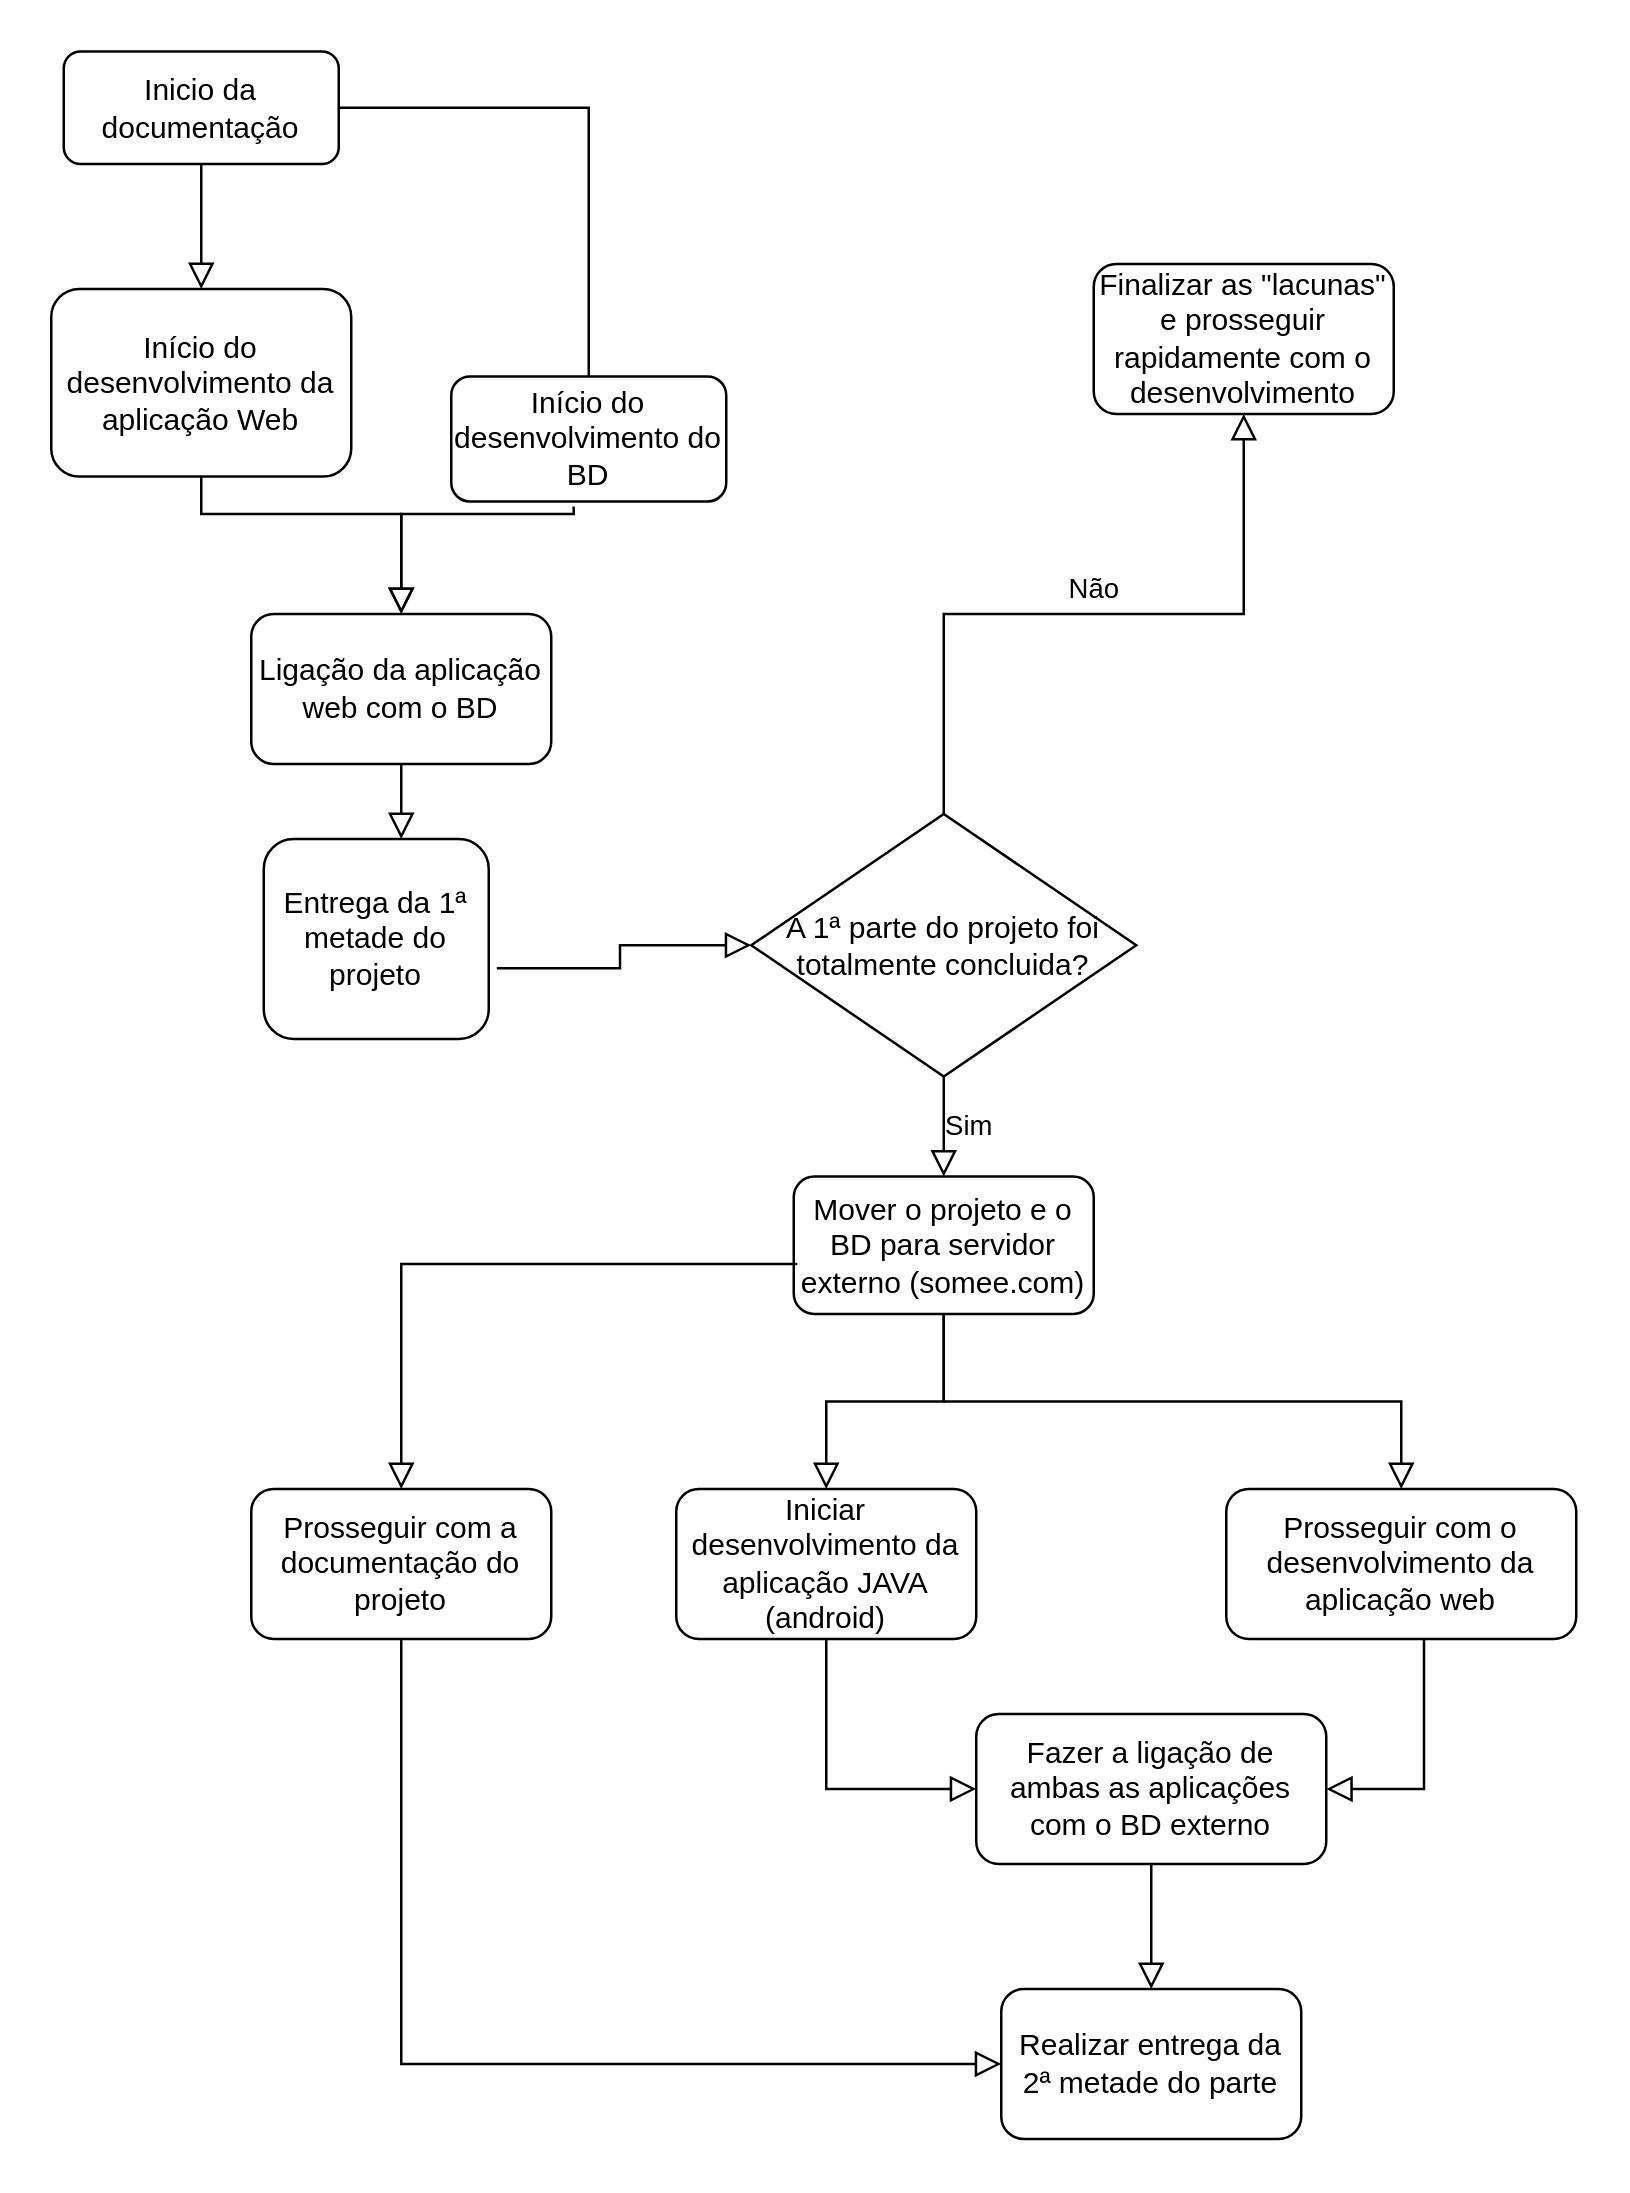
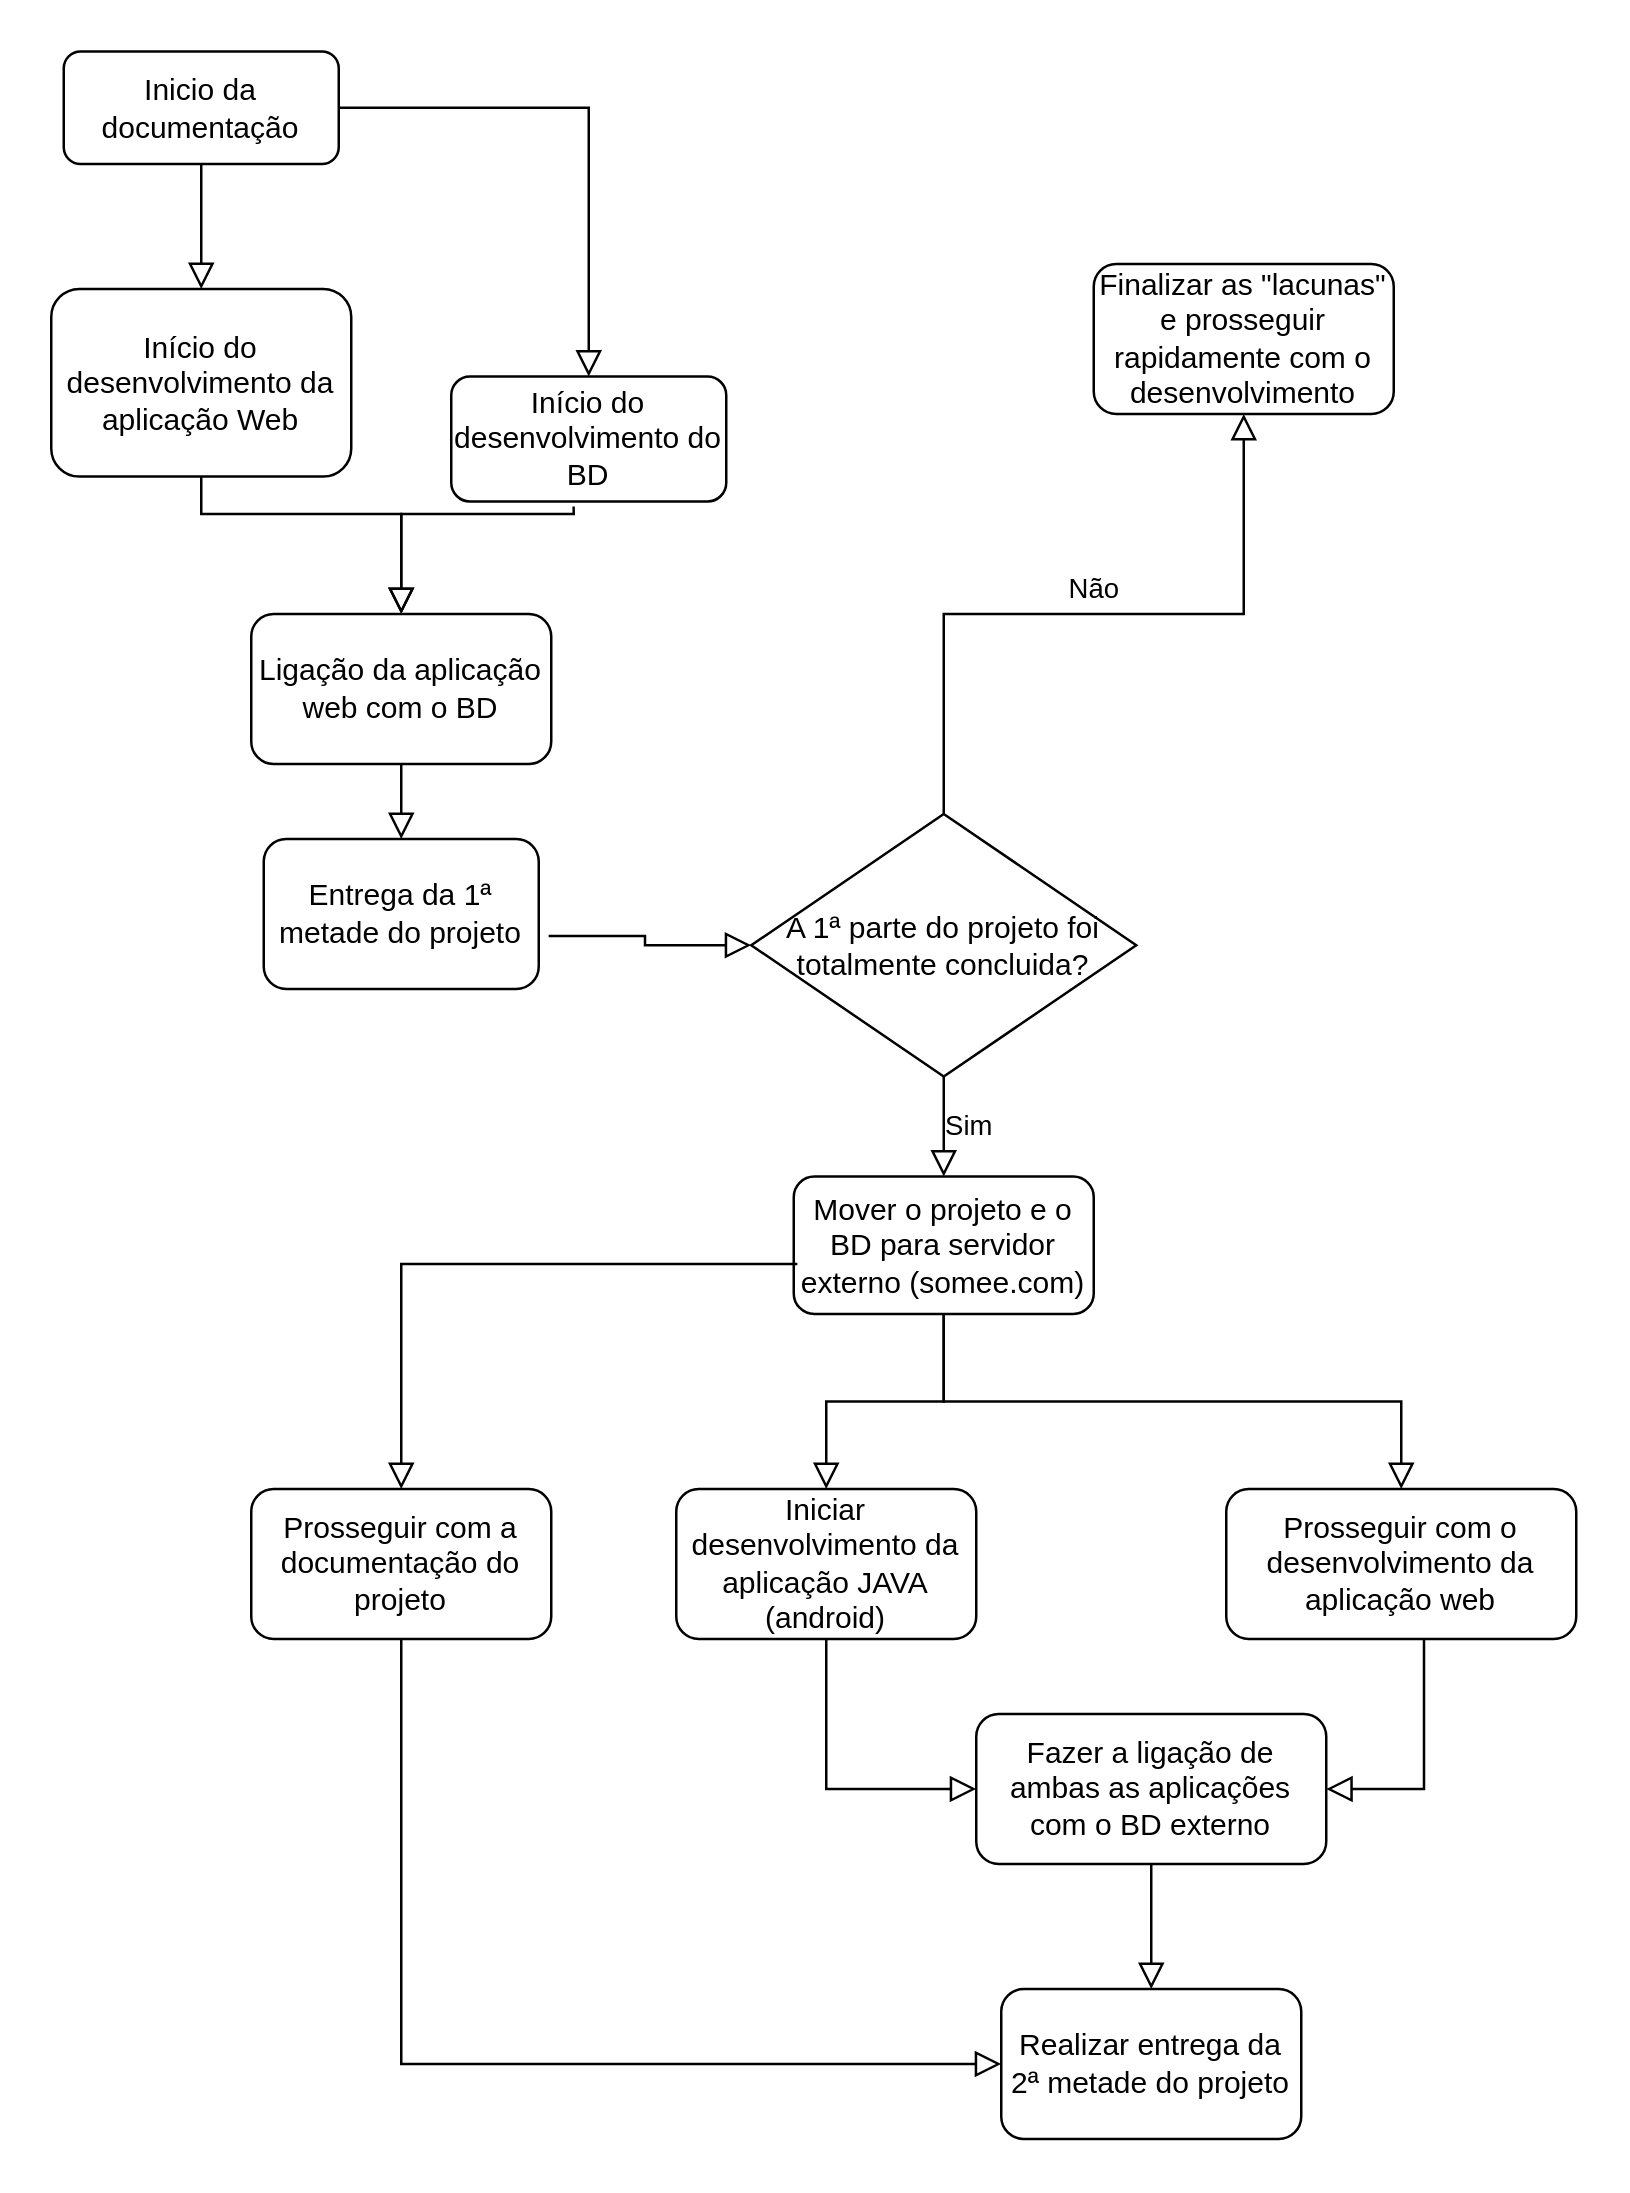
(589, 361) -> (589, 349)
(376, 939) -> (401, 914)
(1151, 2064) -> (1151, 2064)
